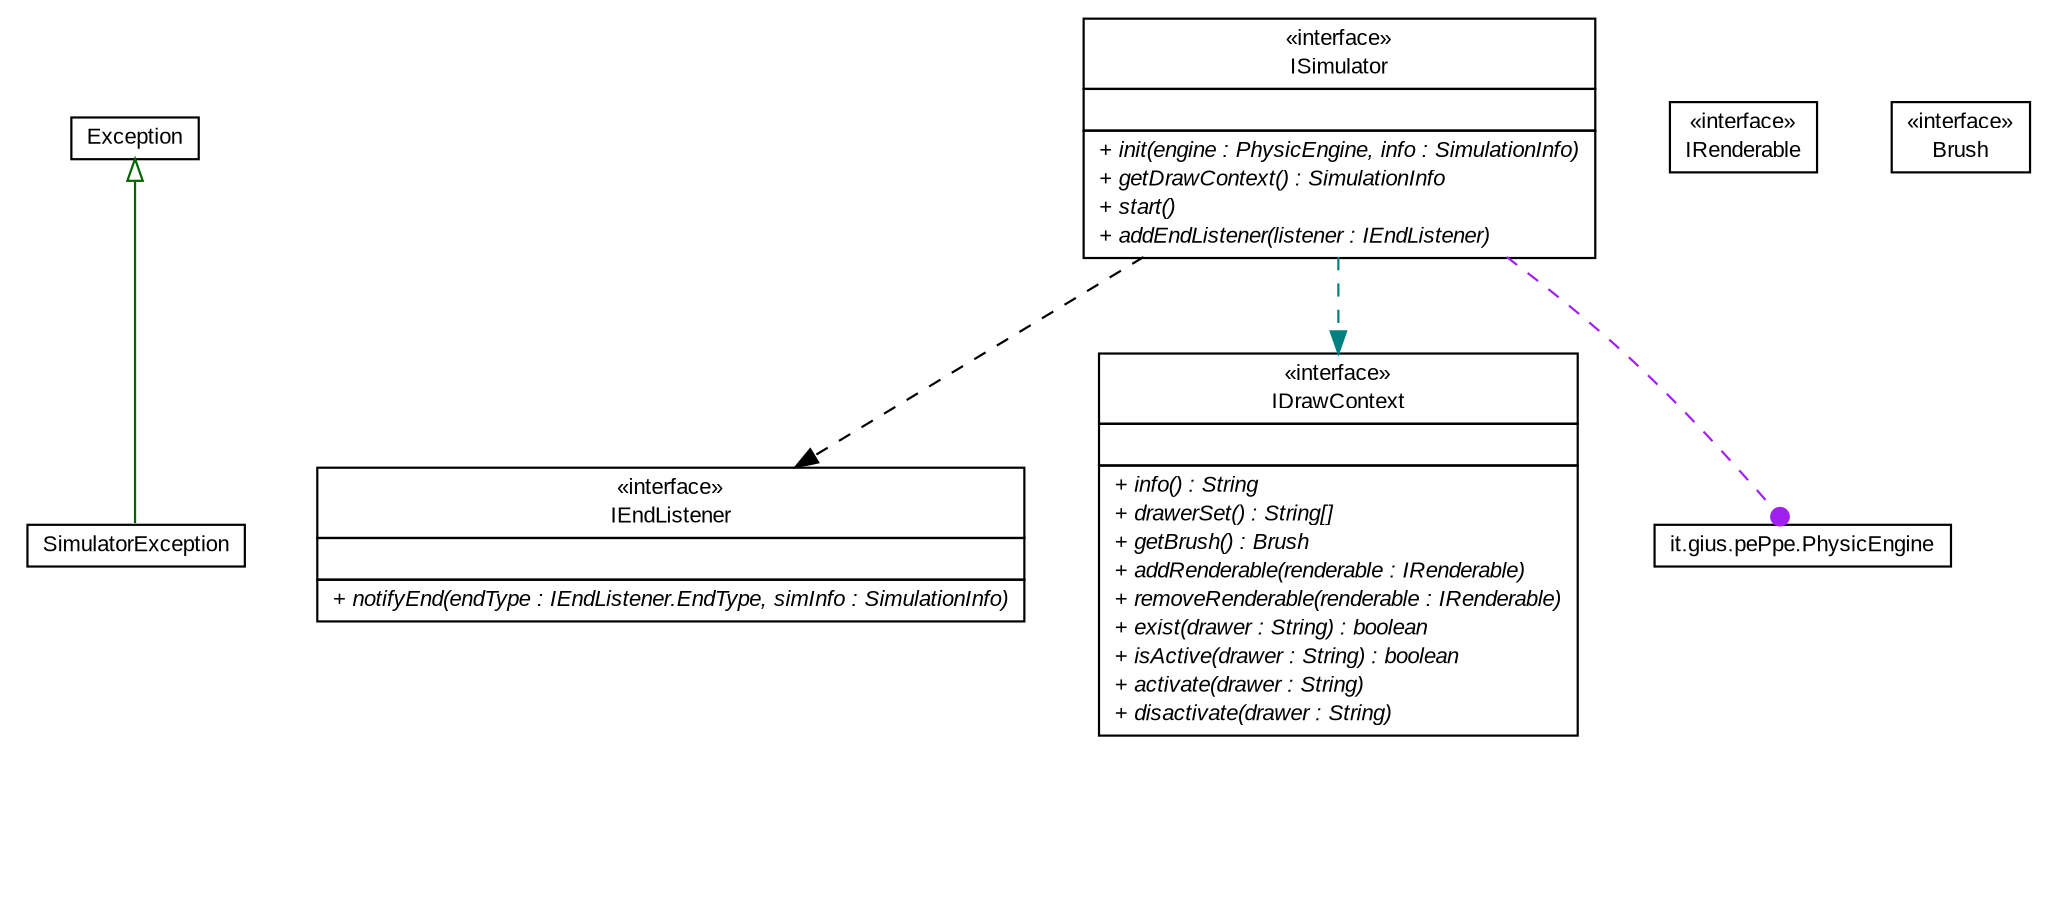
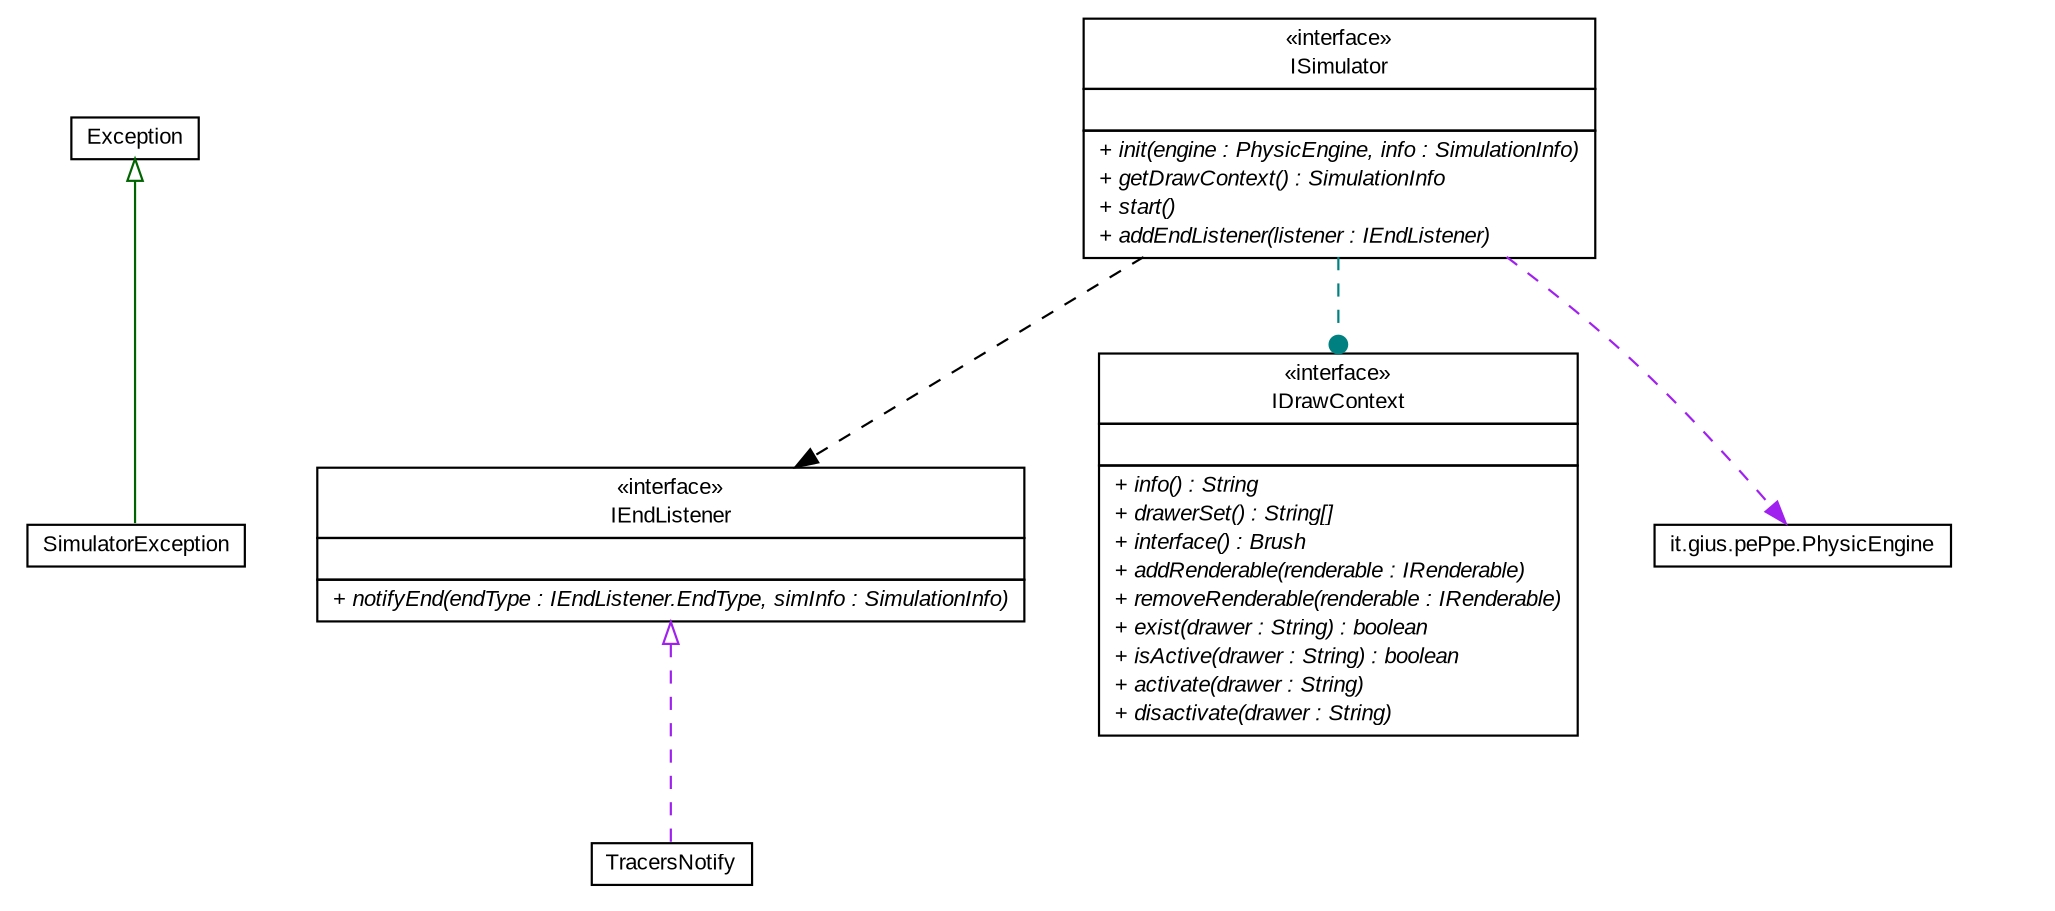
(1742, 137) -> none
(1960, 137) -> none
(1338, 296) -> (1338, 296)
(1648, 375) -> (1648, 375)
(1212, 542) -> (1211, 542)
none -> (671, 863)
